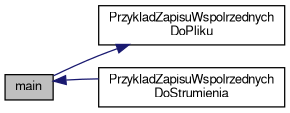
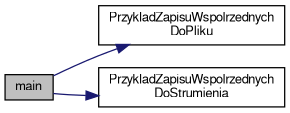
(82, 79) -> (70, 95)
